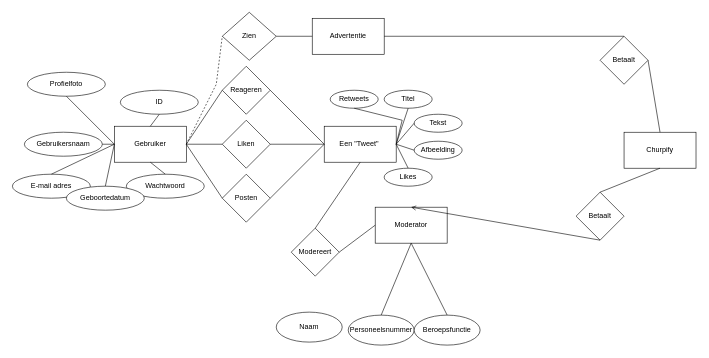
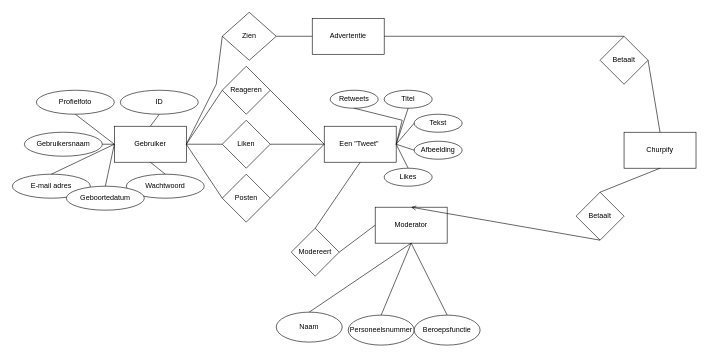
(66, 84) -> (75, 102)
(215, 86) -> (215, 86)
none -> (358, 279)
